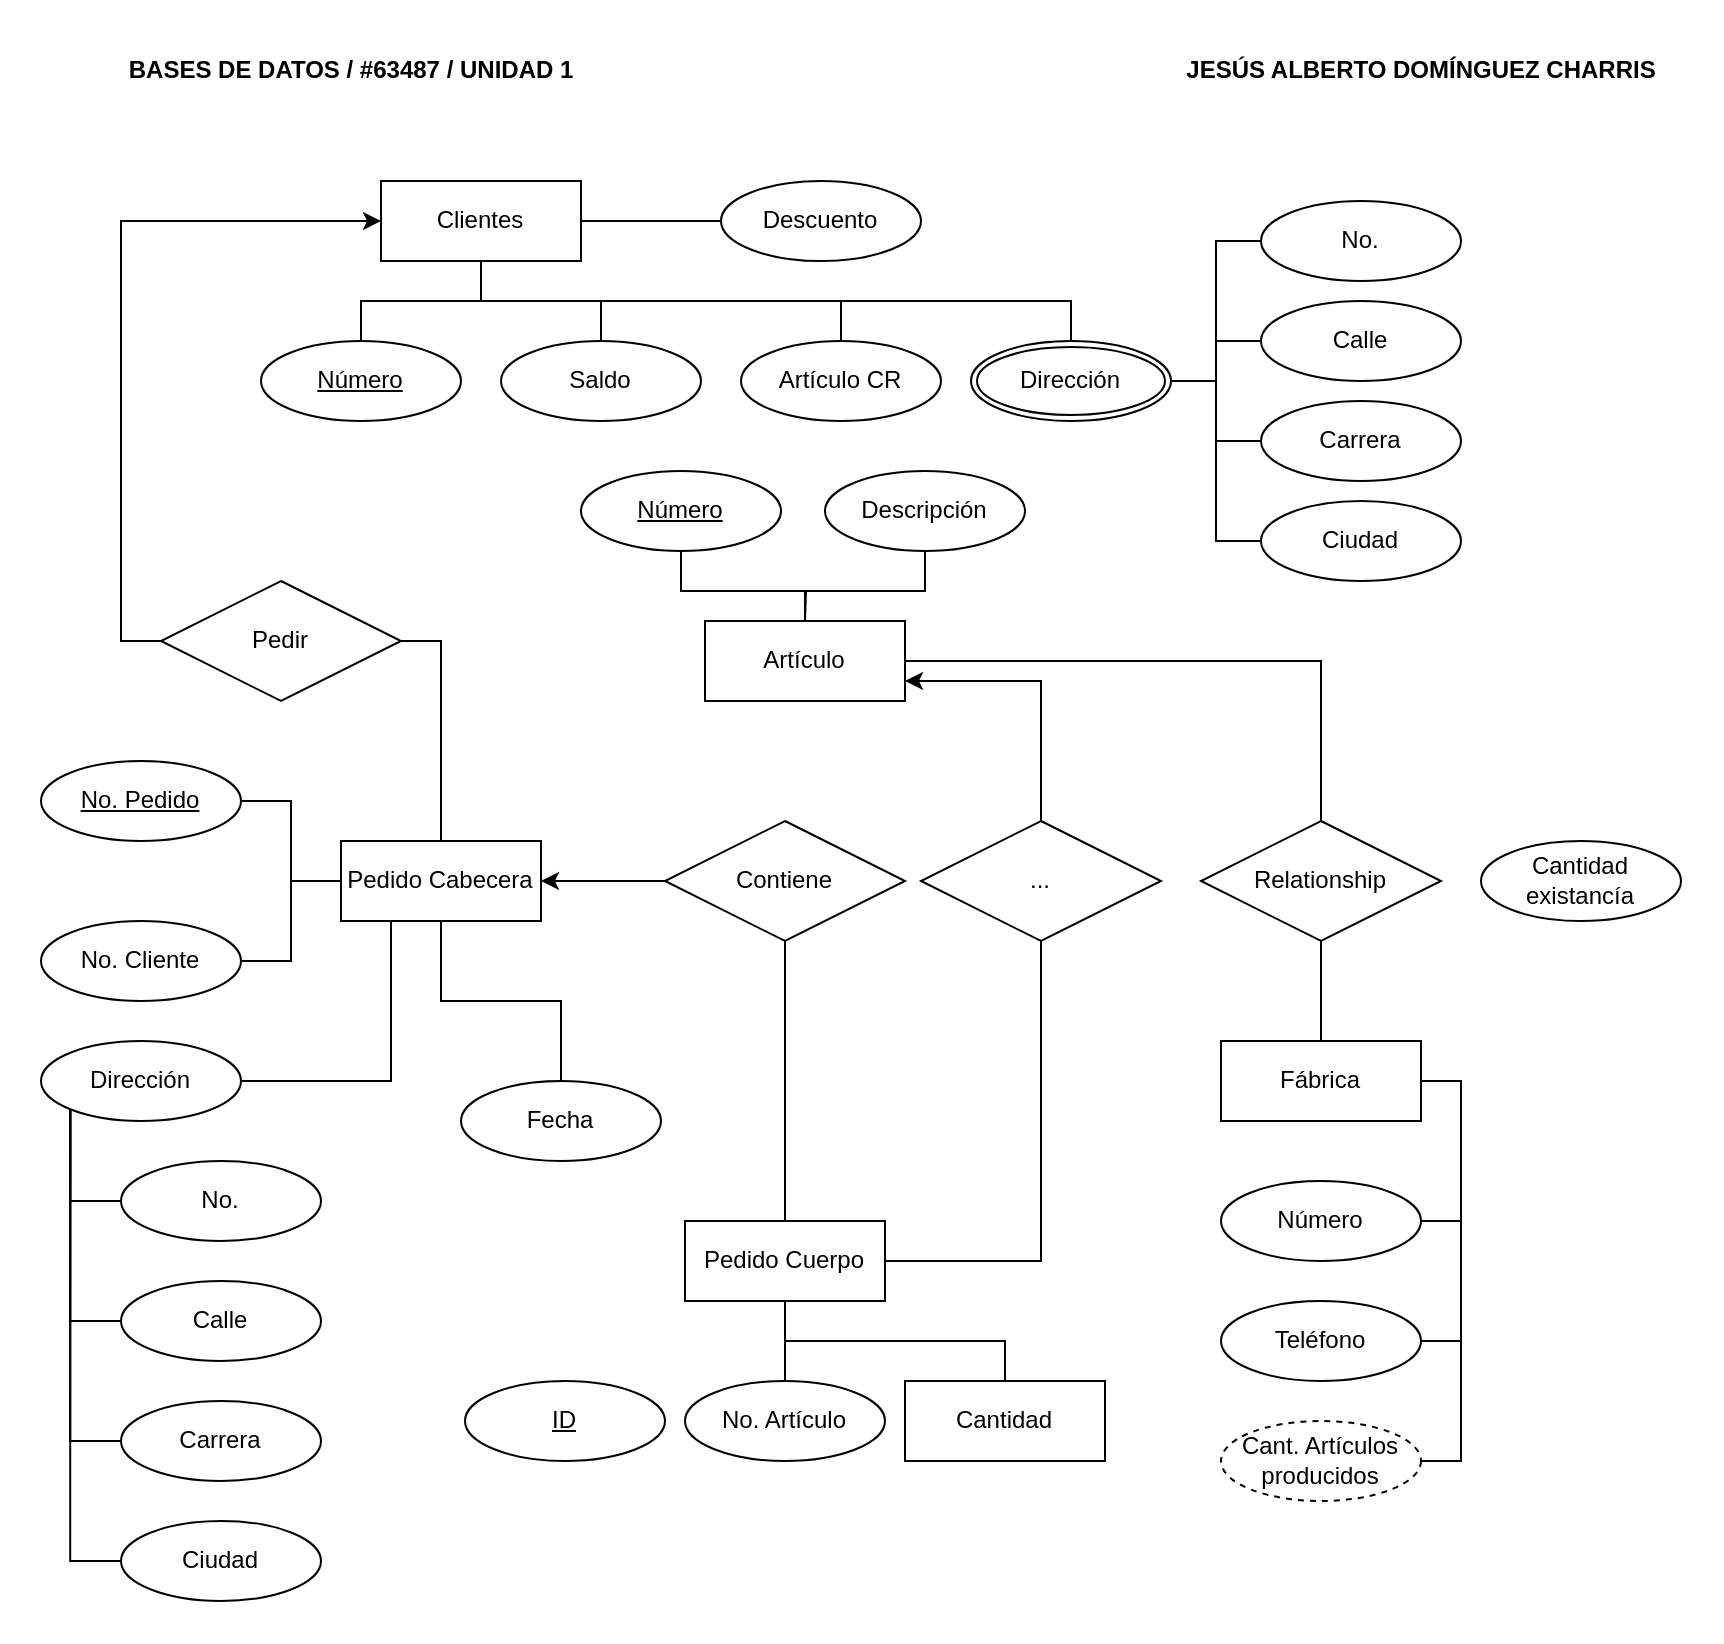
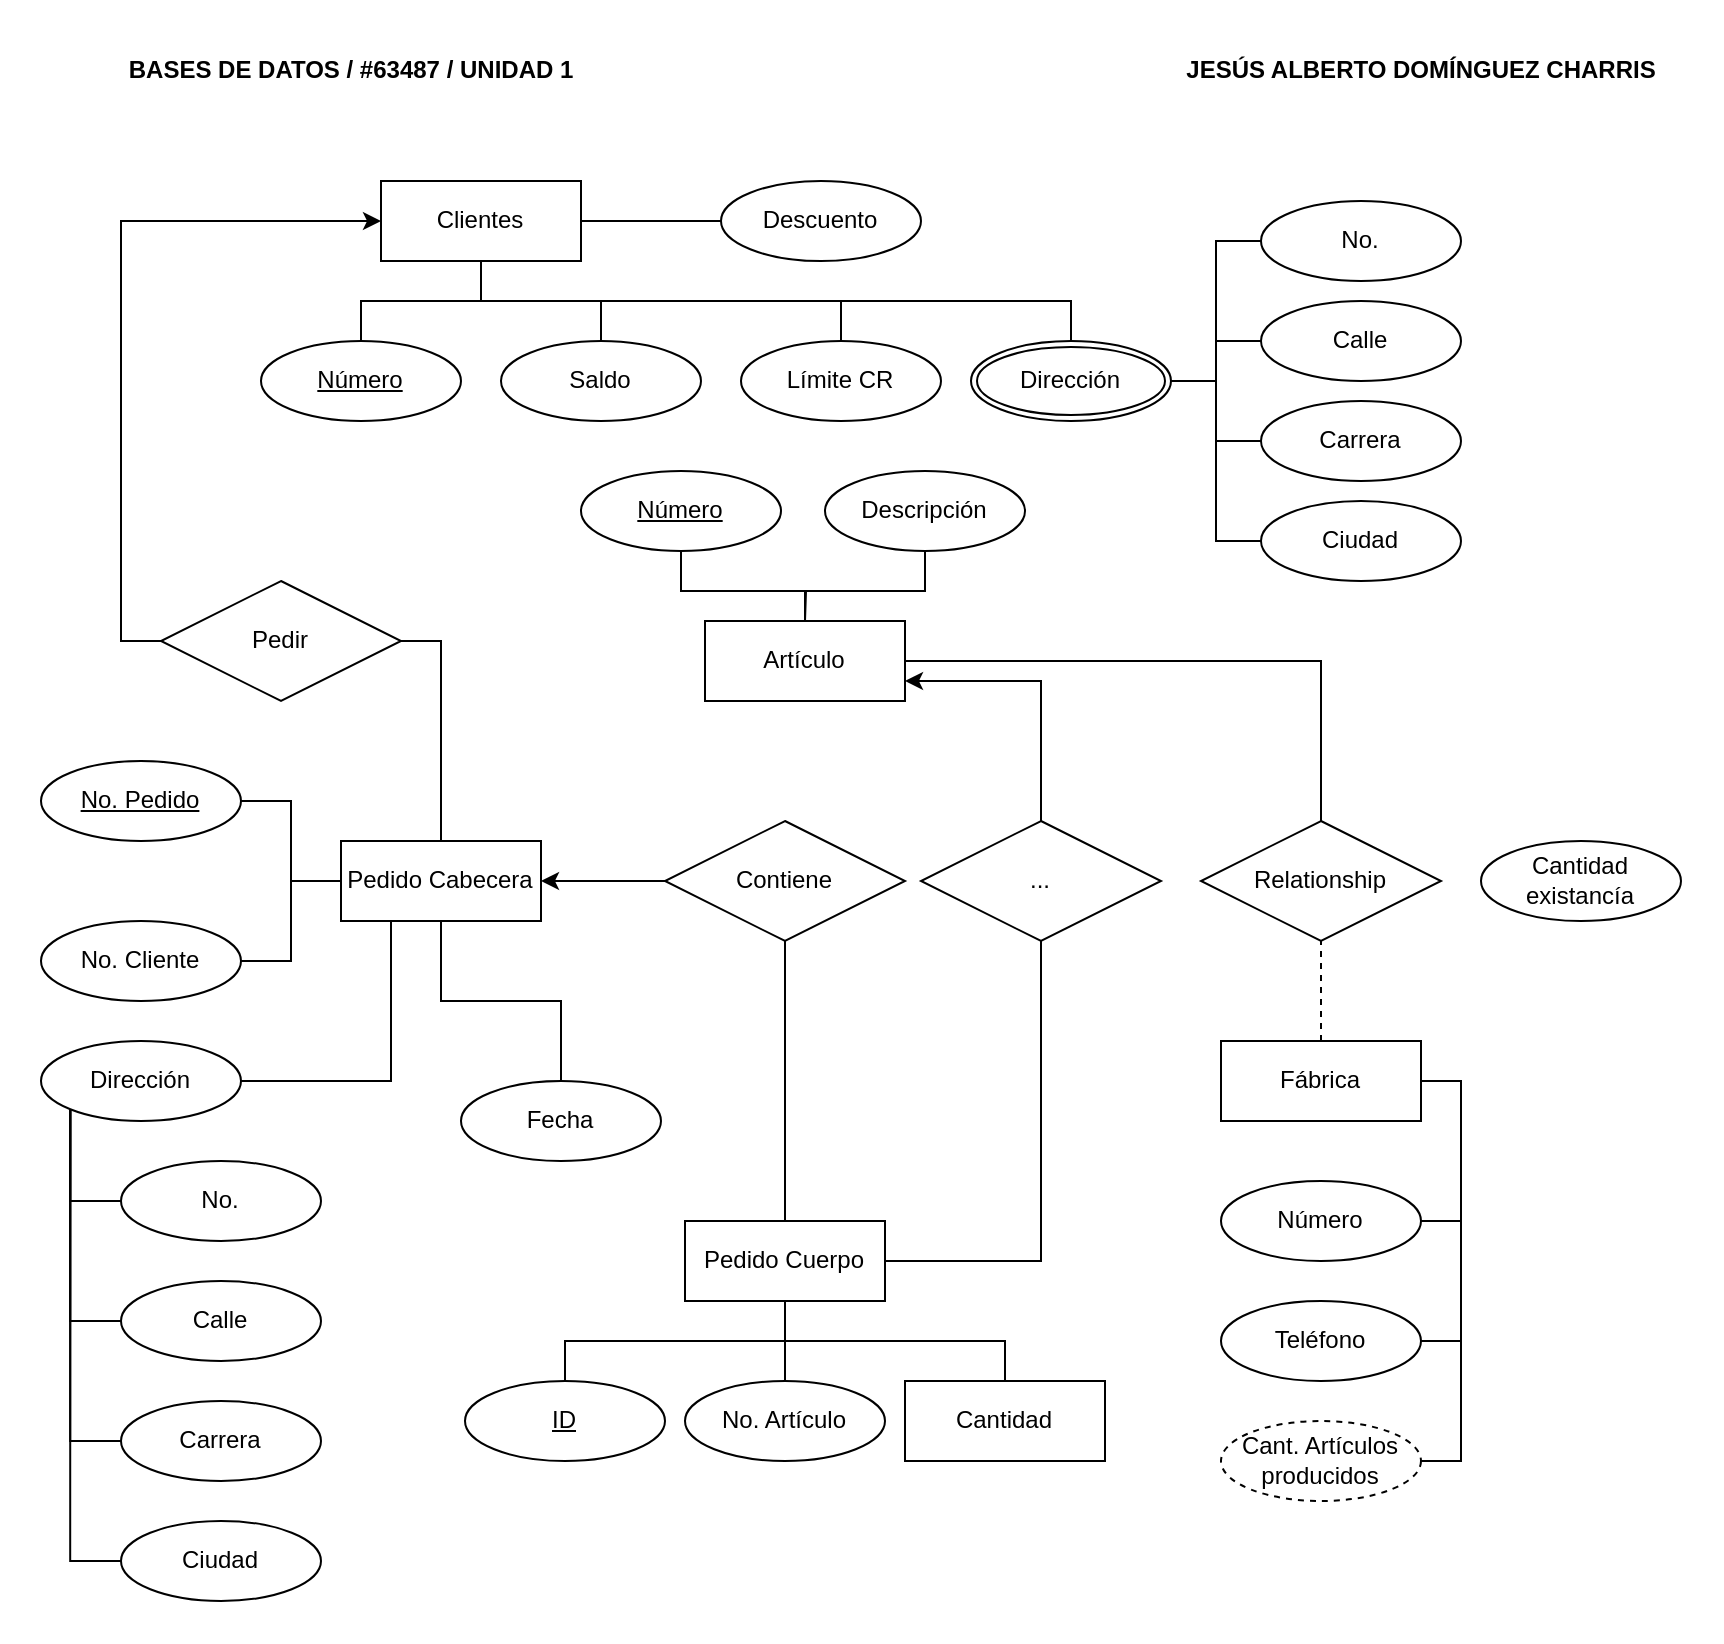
(841, 381) -> (841, 381)
(1321, 991) -> (1321, 991)
none -> (653, 1341)
